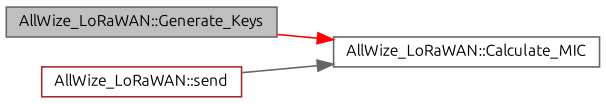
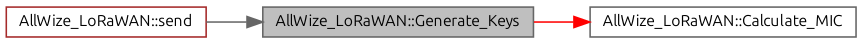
(280, 69) -> (226, 22)
